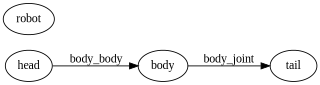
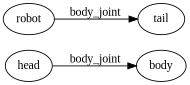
(96, 59) -> (95, 59)
(224, 66) -> (92, 19)
